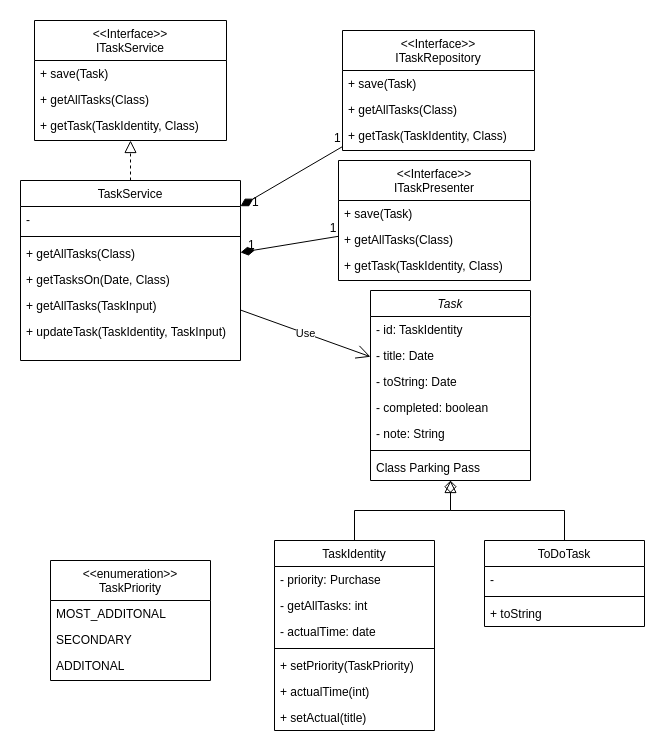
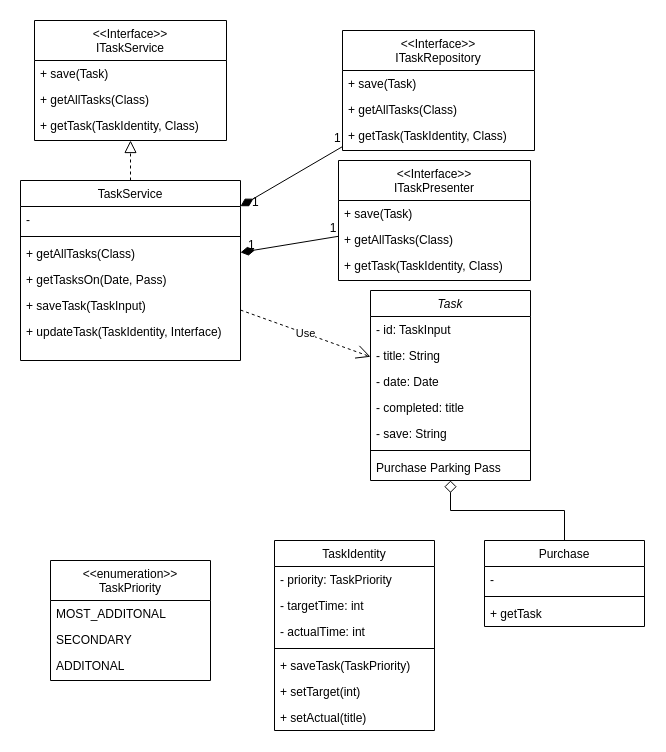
(104, 280) -> (102, 280)
(102, 306) -> (95, 306)
(270, 321) -> (270, 321)
(429, 330) -> (420, 330)
(144, 332) -> (144, 332)
(412, 356) -> (417, 356)
(424, 382) -> (412, 382)
(435, 408) -> (427, 408)
(417, 434) -> (417, 434)
(430, 468) -> (442, 468)
(387, 511) -> none
(564, 554) -> (564, 554)
(339, 580) -> (350, 580)
(331, 606) -> (329, 606)
(520, 614) -> (519, 614)
(333, 632) -> (328, 632)
(363, 666) -> (356, 666)
(331, 692) -> (331, 692)
